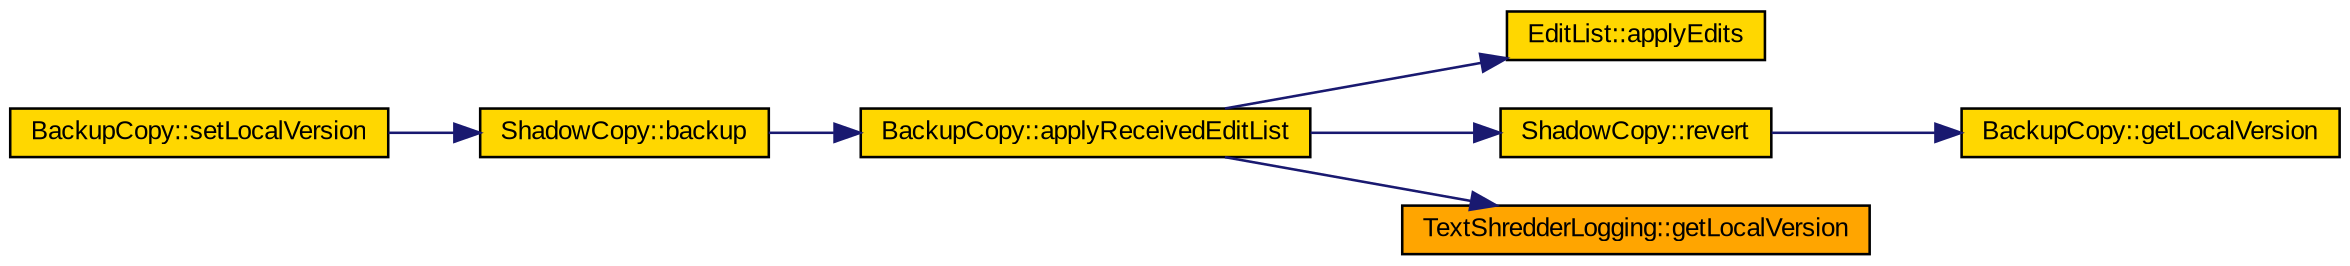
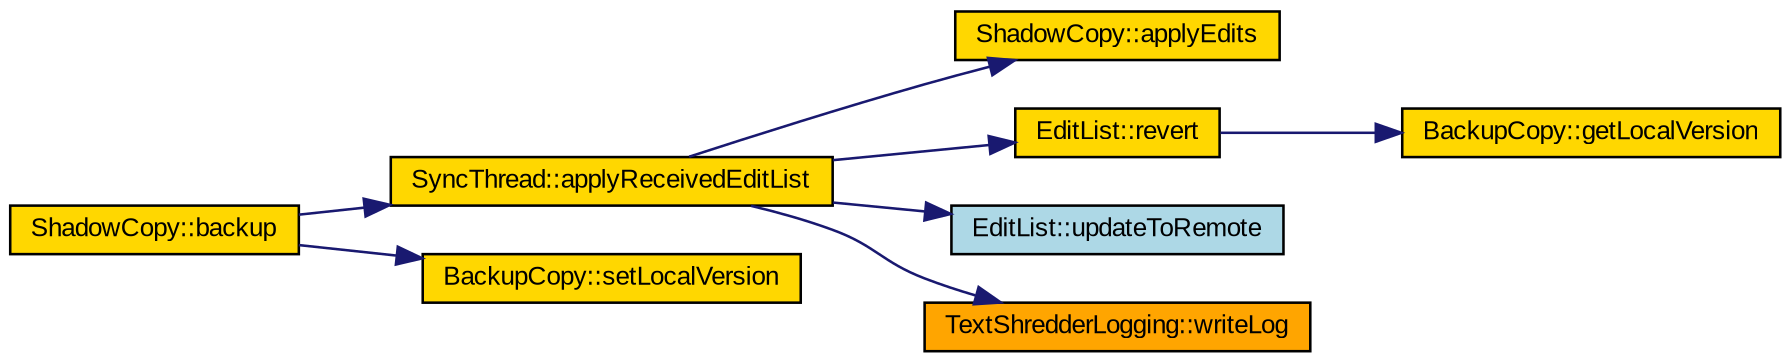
(1636, 36) -> (1117, 36)
(421, 133) -> (347, 250)
(1086, 133) -> (612, 181)
(1636, 133) -> (1117, 133)
none -> (1117, 230)
(1636, 230) -> (1117, 327)
